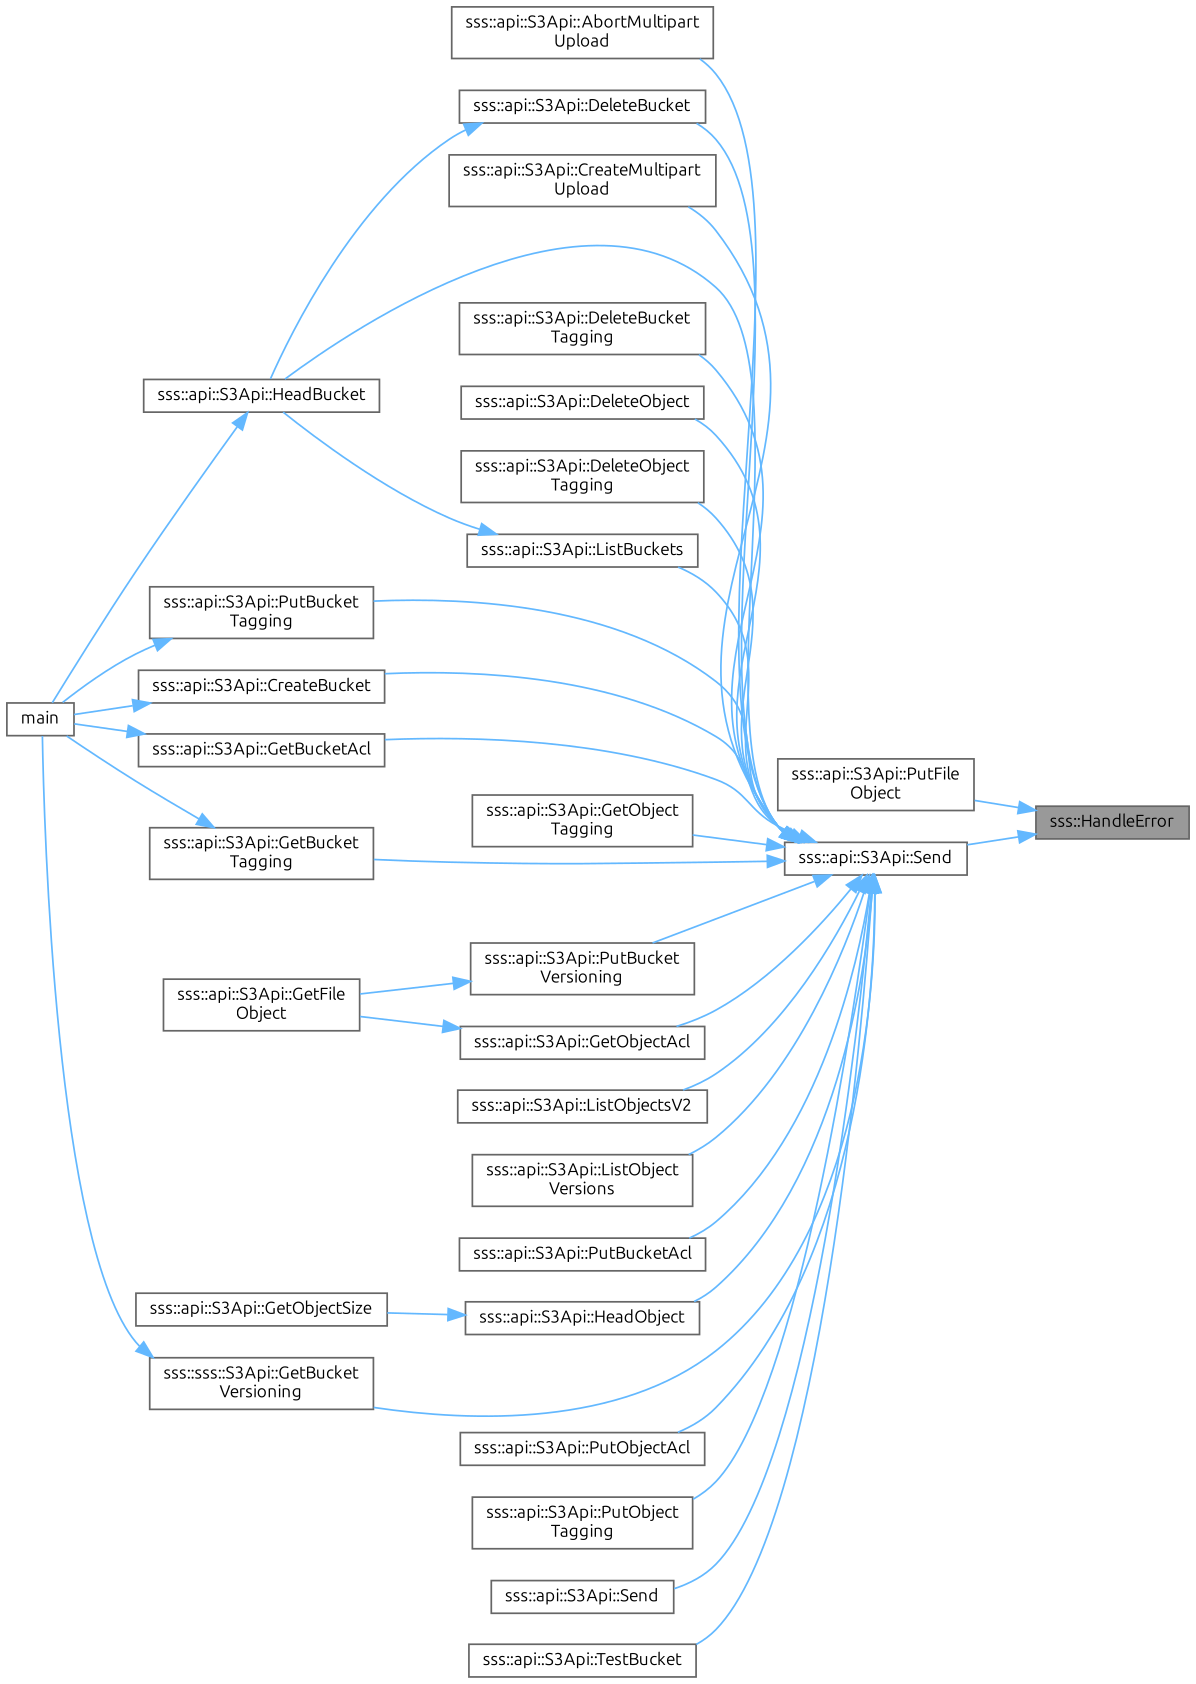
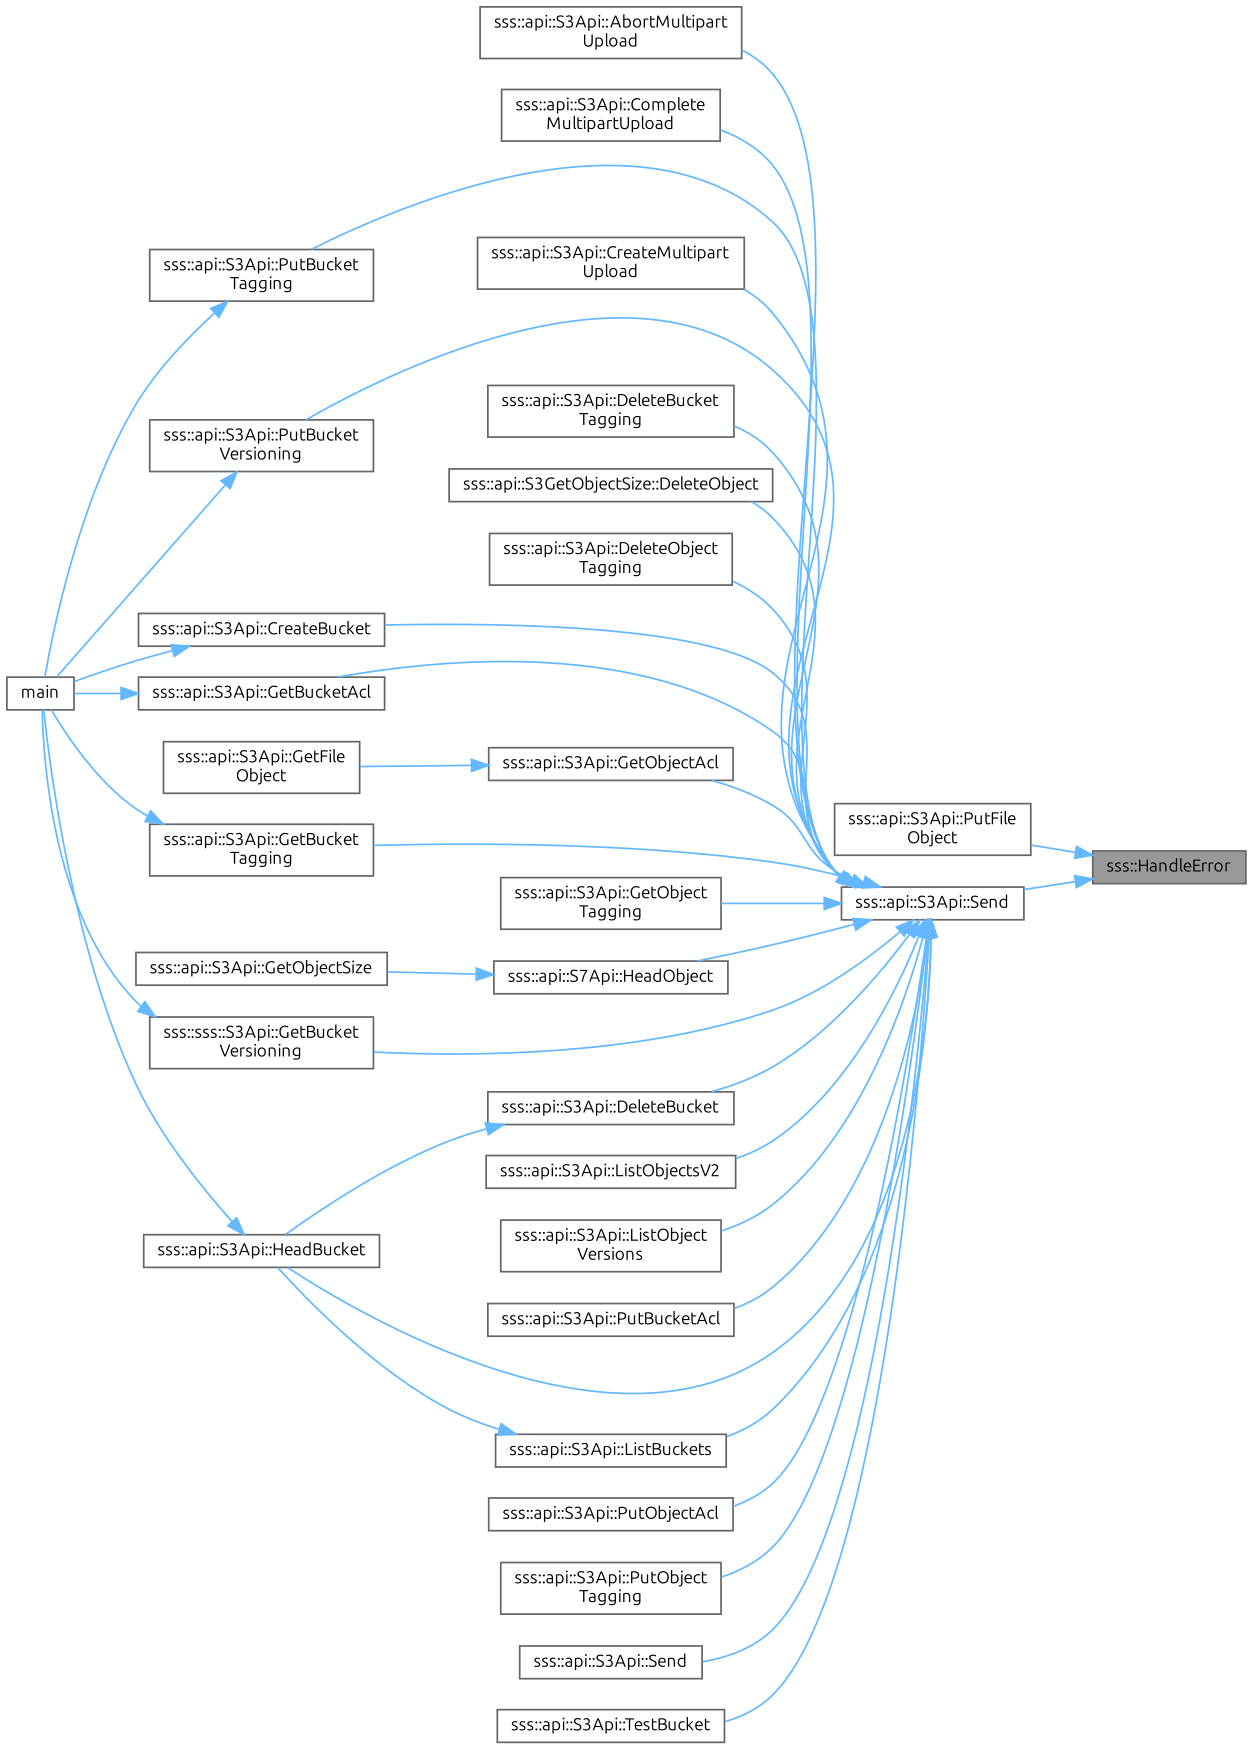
none -> (611, 115)
(583, 403) -> (611, 485)
(407, 989) -> (141, 581)
(583, 1318) -> (611, 977)
